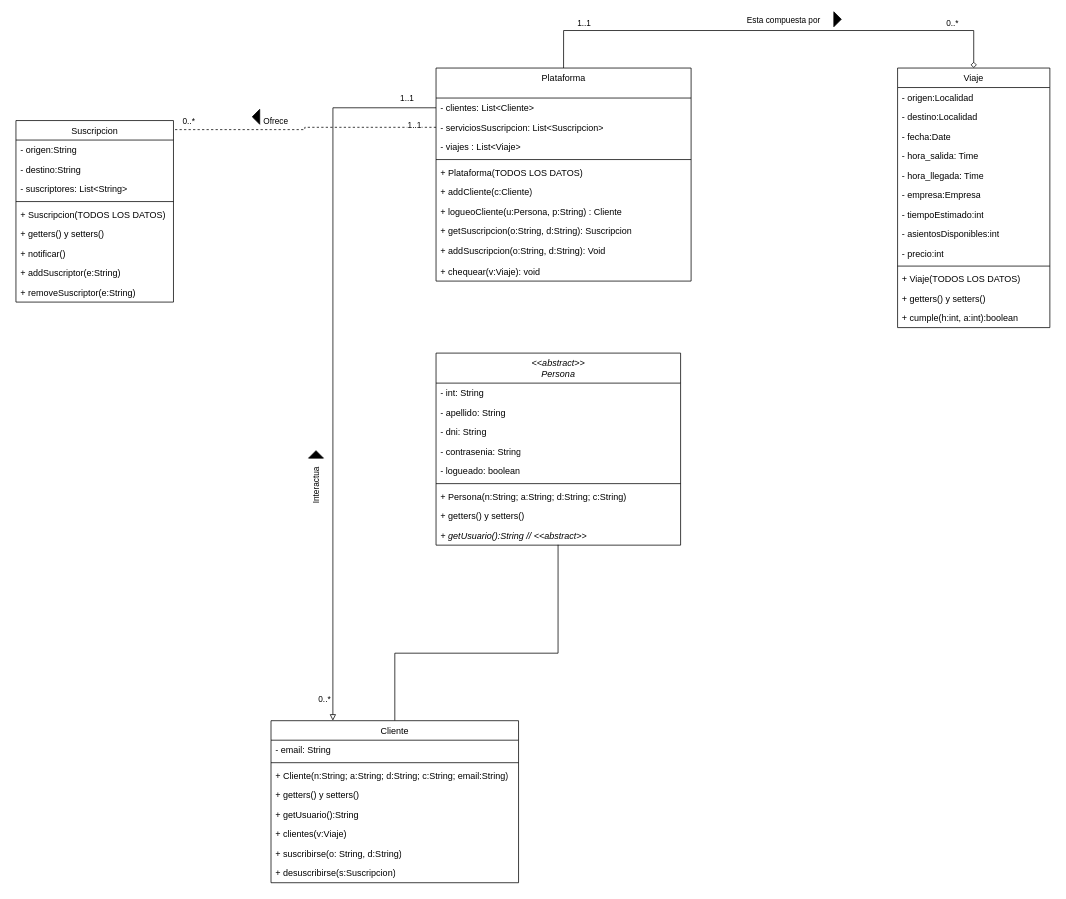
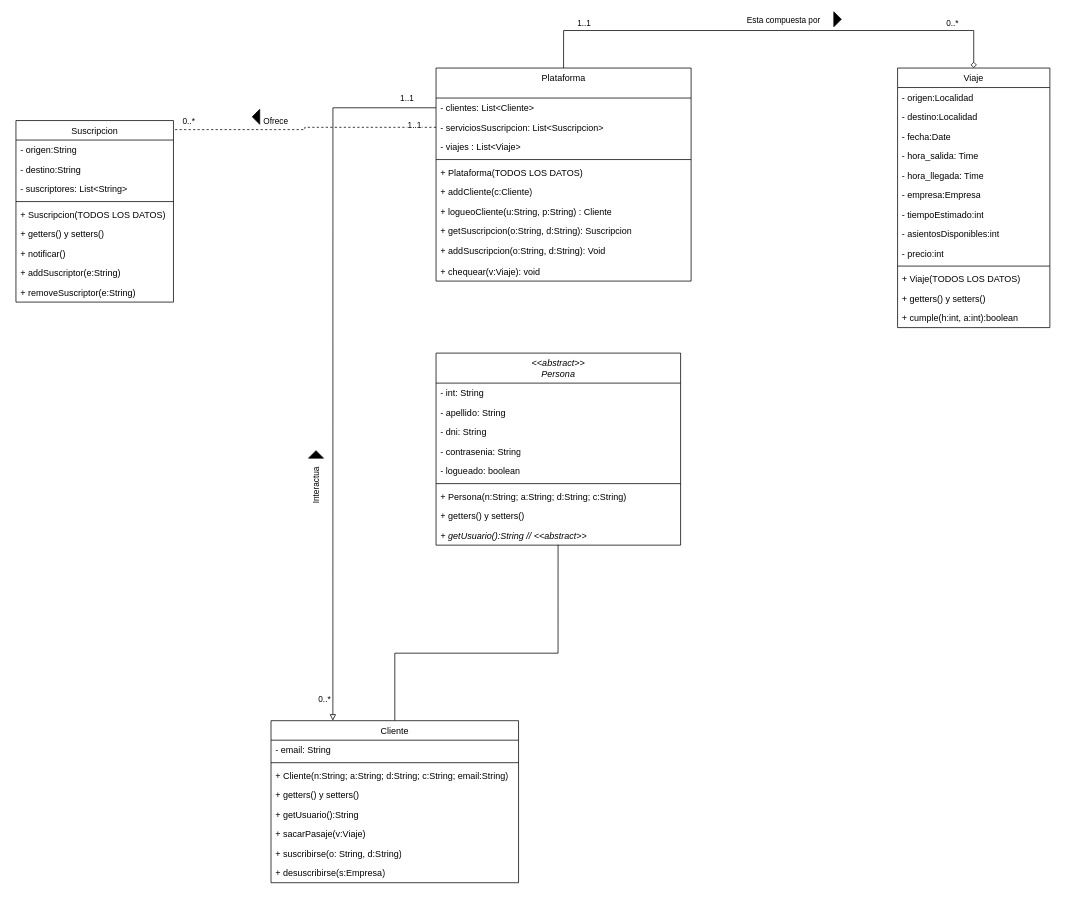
(540, 212) -> (536, 212)
(318, 835) -> (328, 835)
(344, 874) -> (336, 874)
